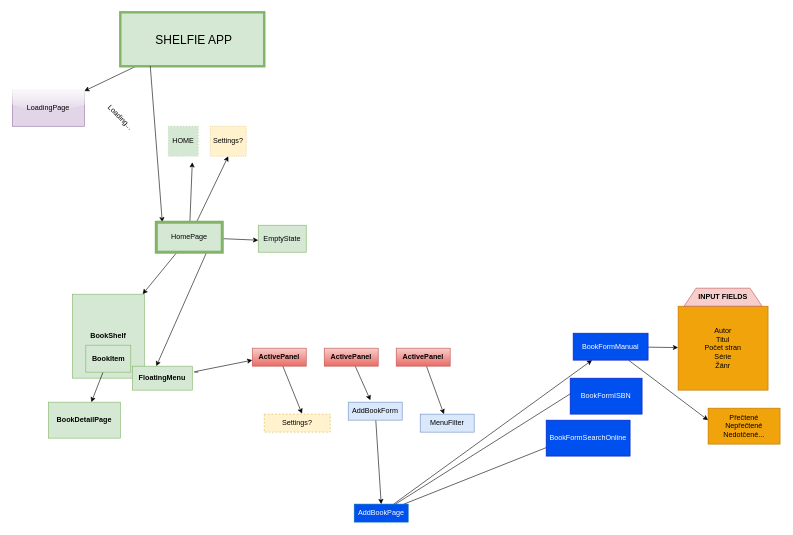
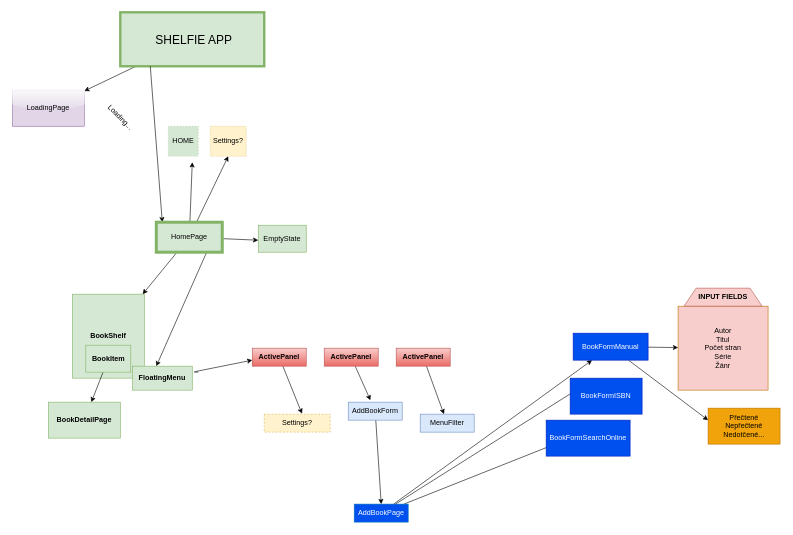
(723, 348) -> (723, 348)
